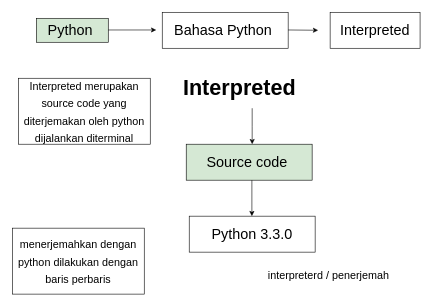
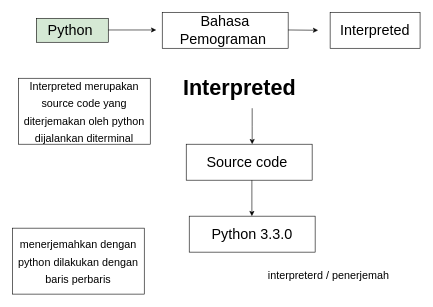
(225, 30) -> (225, 30)
(249, 162) -> (249, 162)
